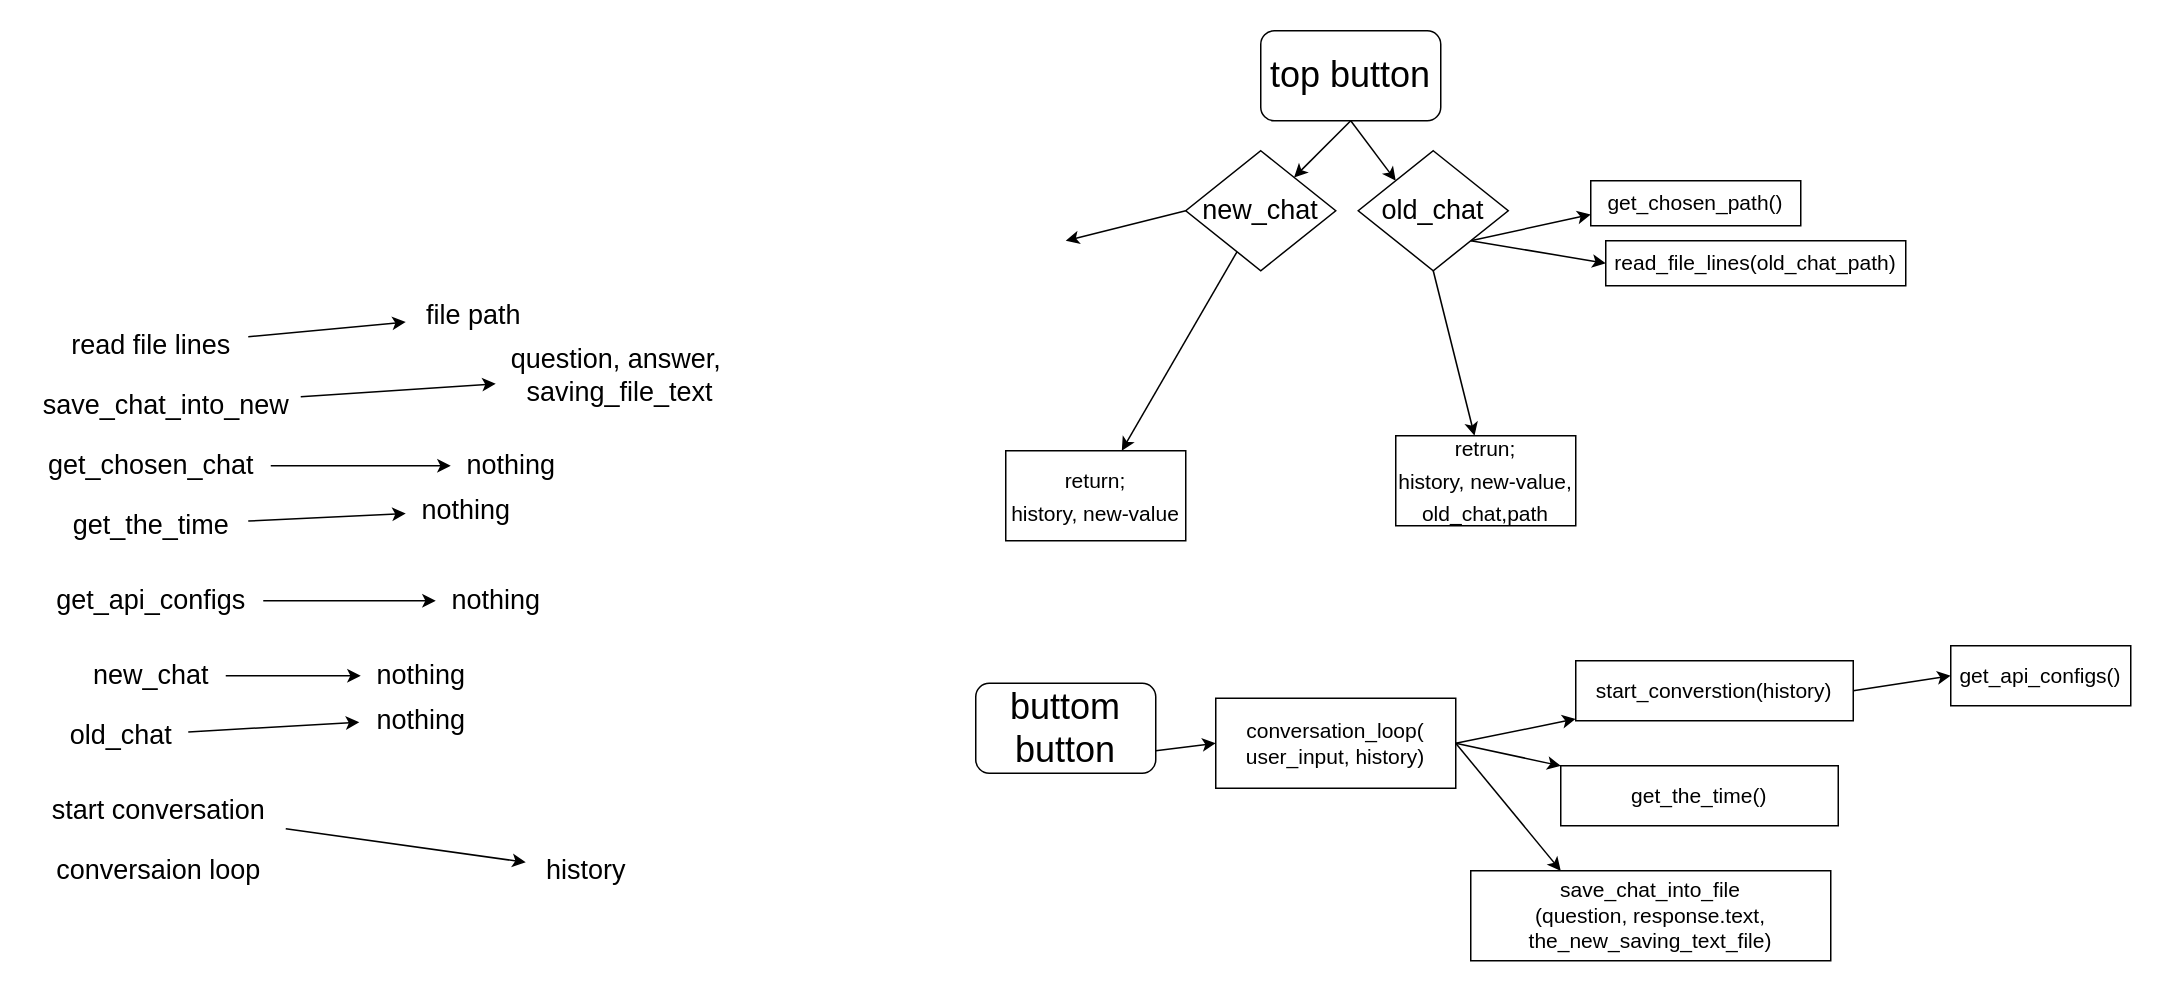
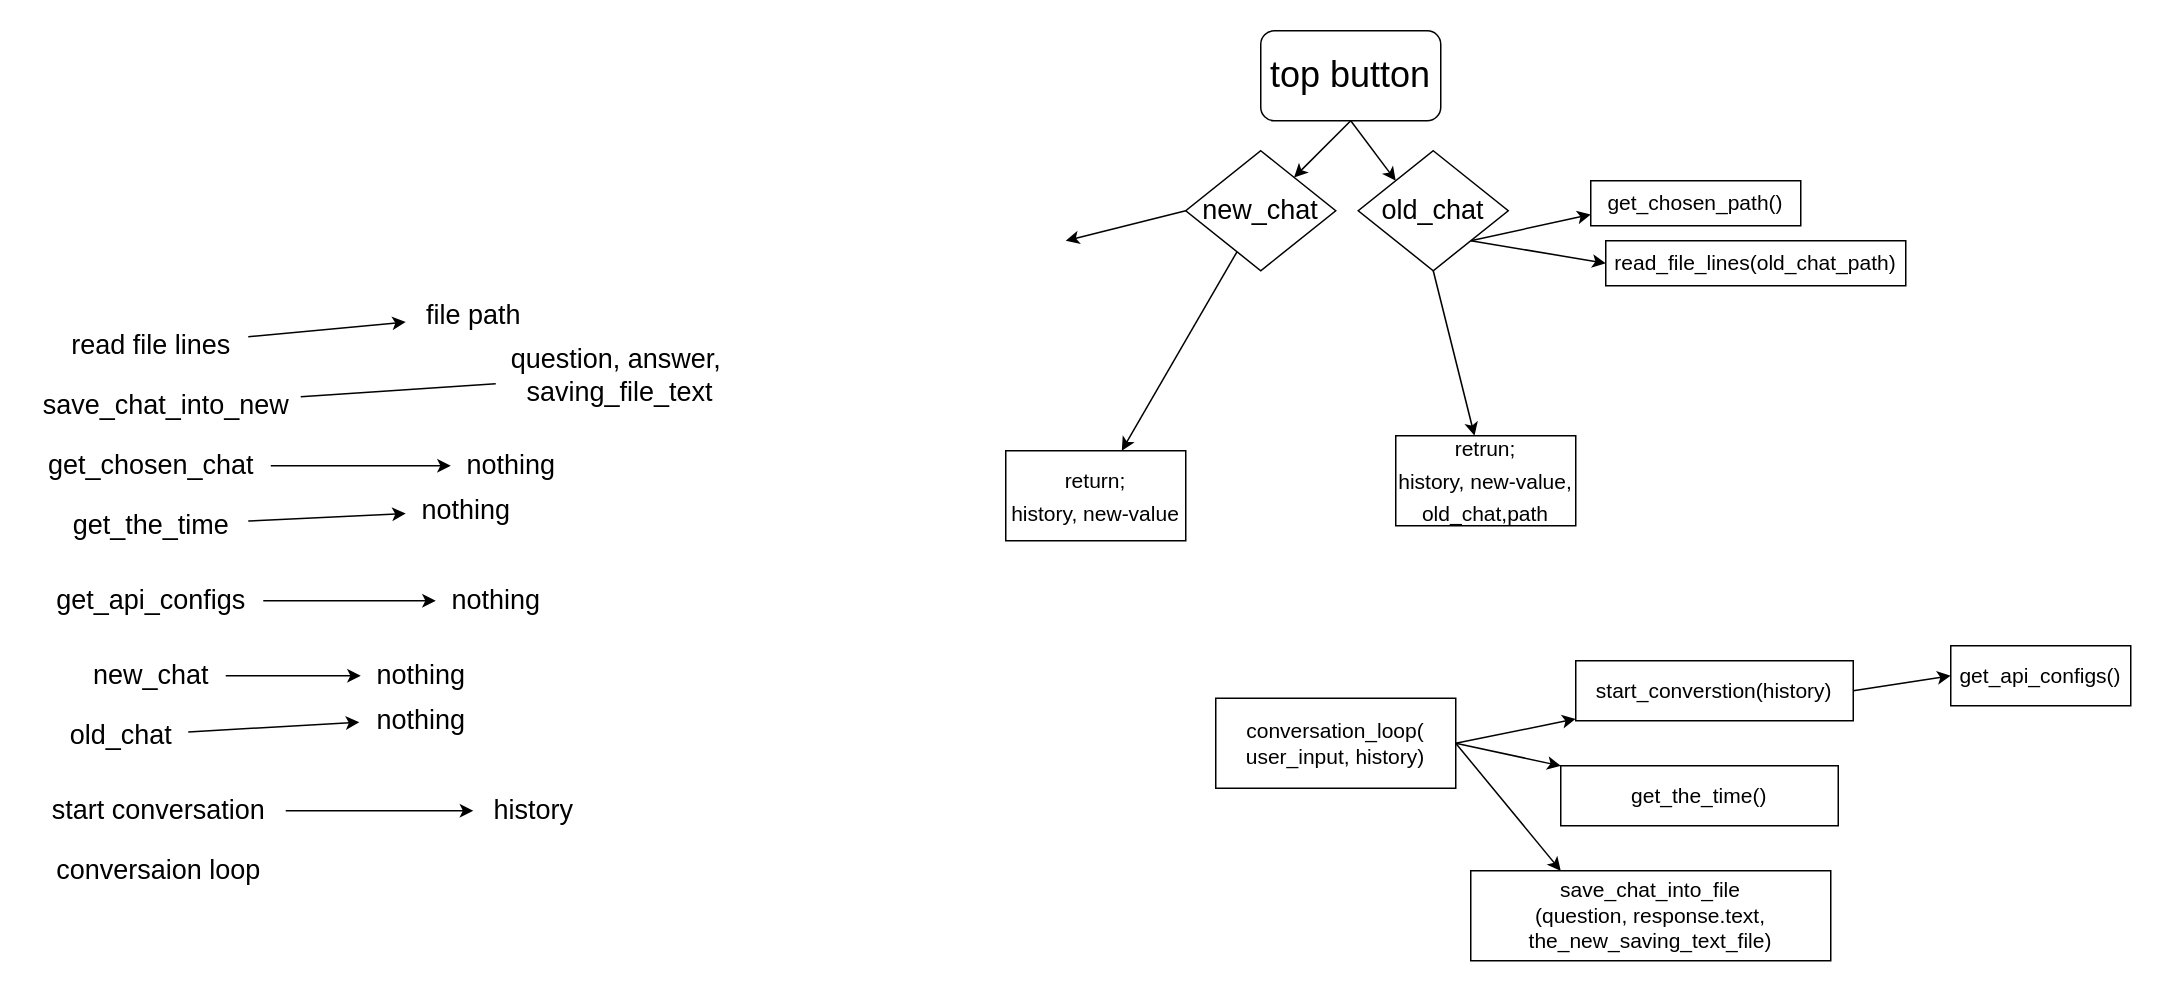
(484, 385) -> (488, 384)
(1066, 728) -> none
(1181, 748) -> none
(586, 871) -> (533, 811)
